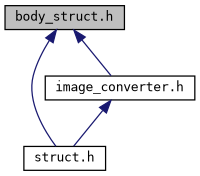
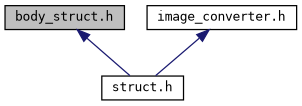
(97, 58) -> none
